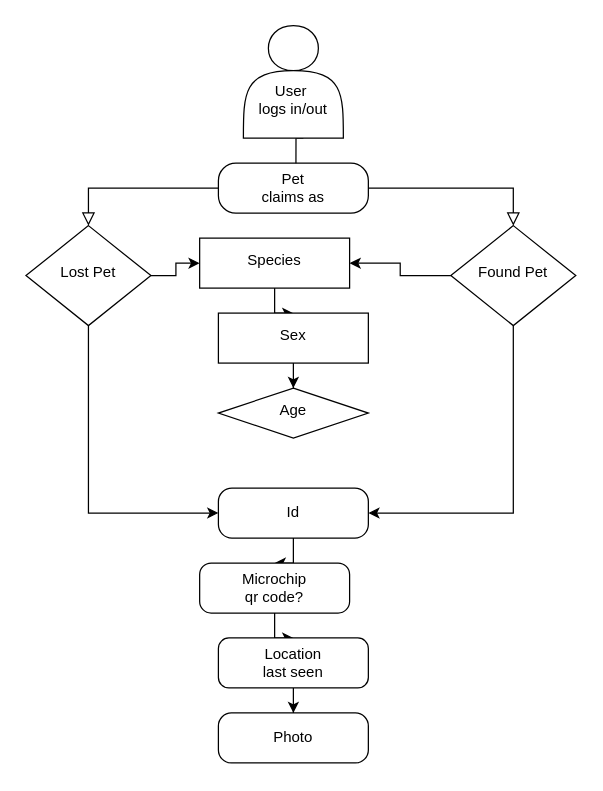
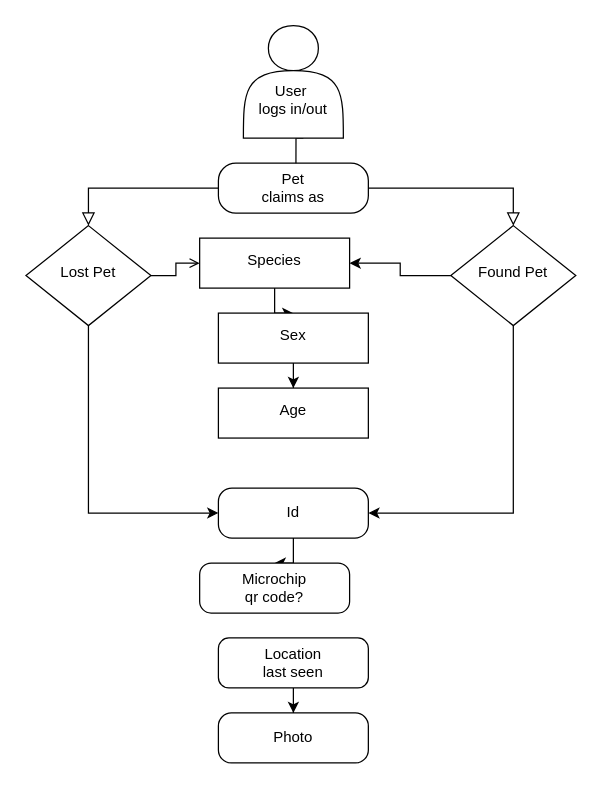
(189, 263) -> (191, 263)
(293, 413) -> (293, 413)
(274, 630) -> none
